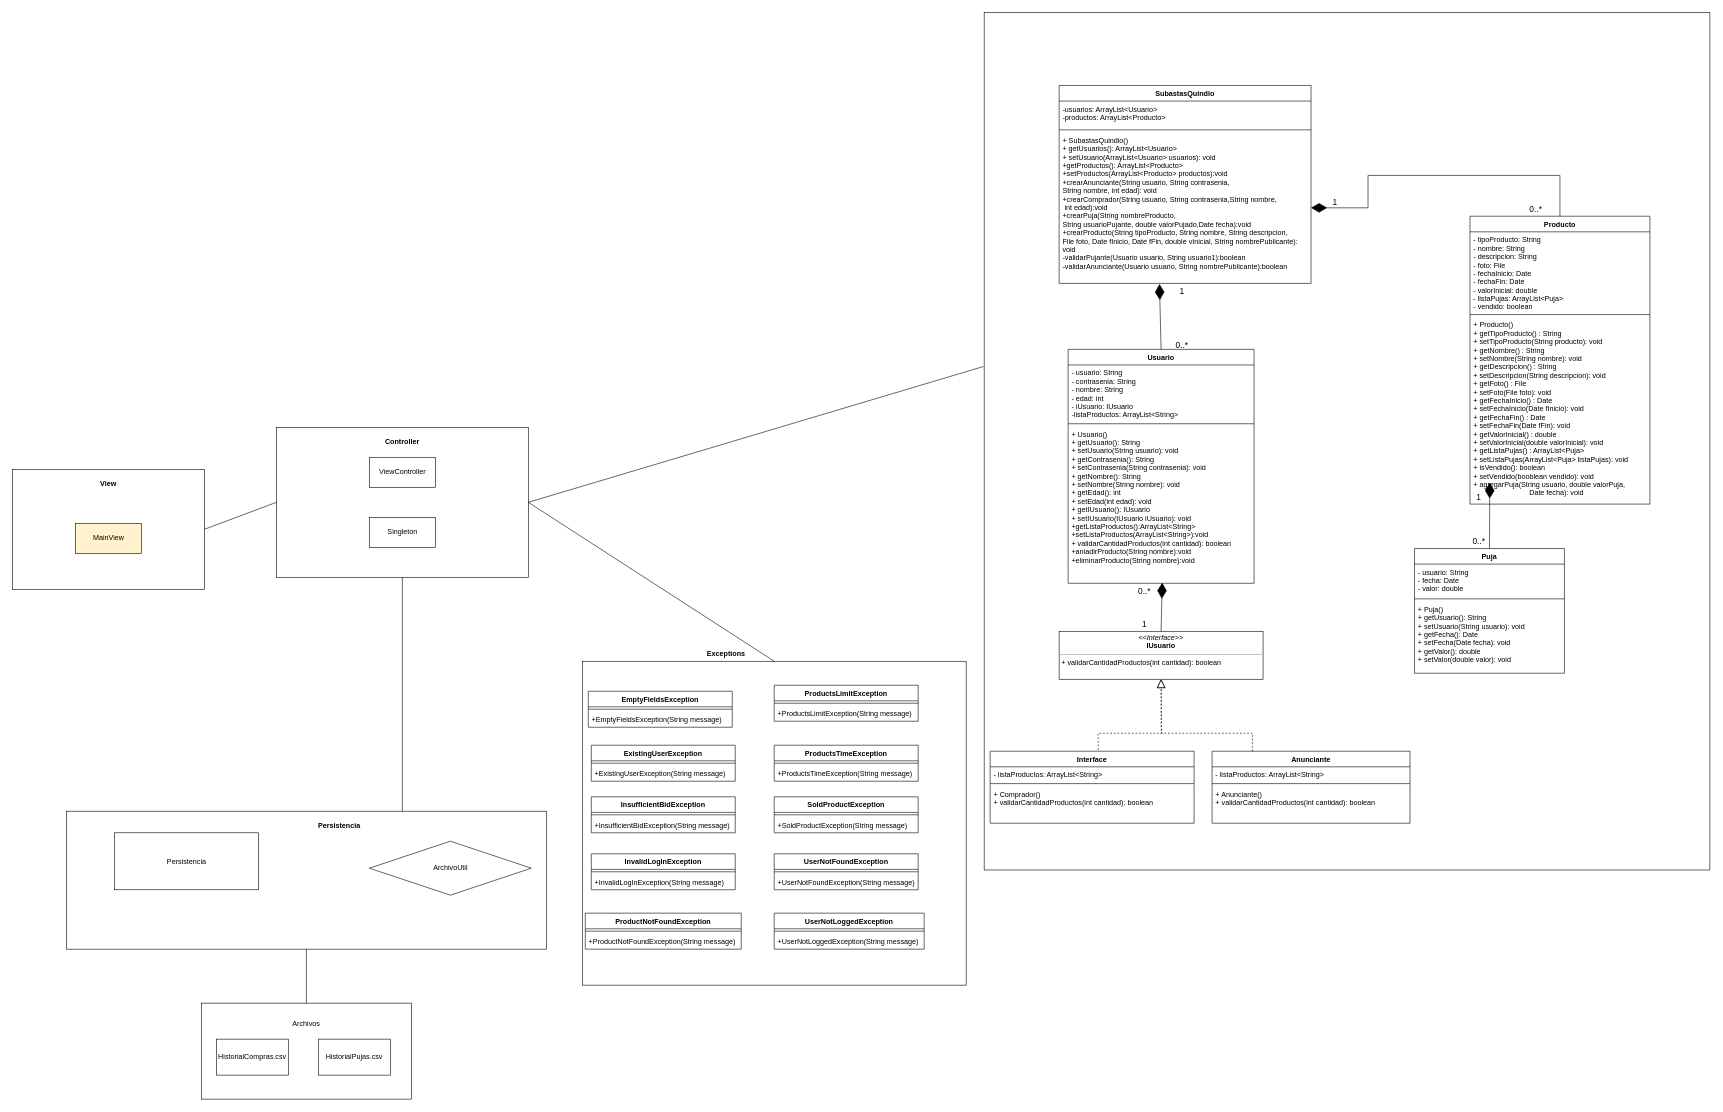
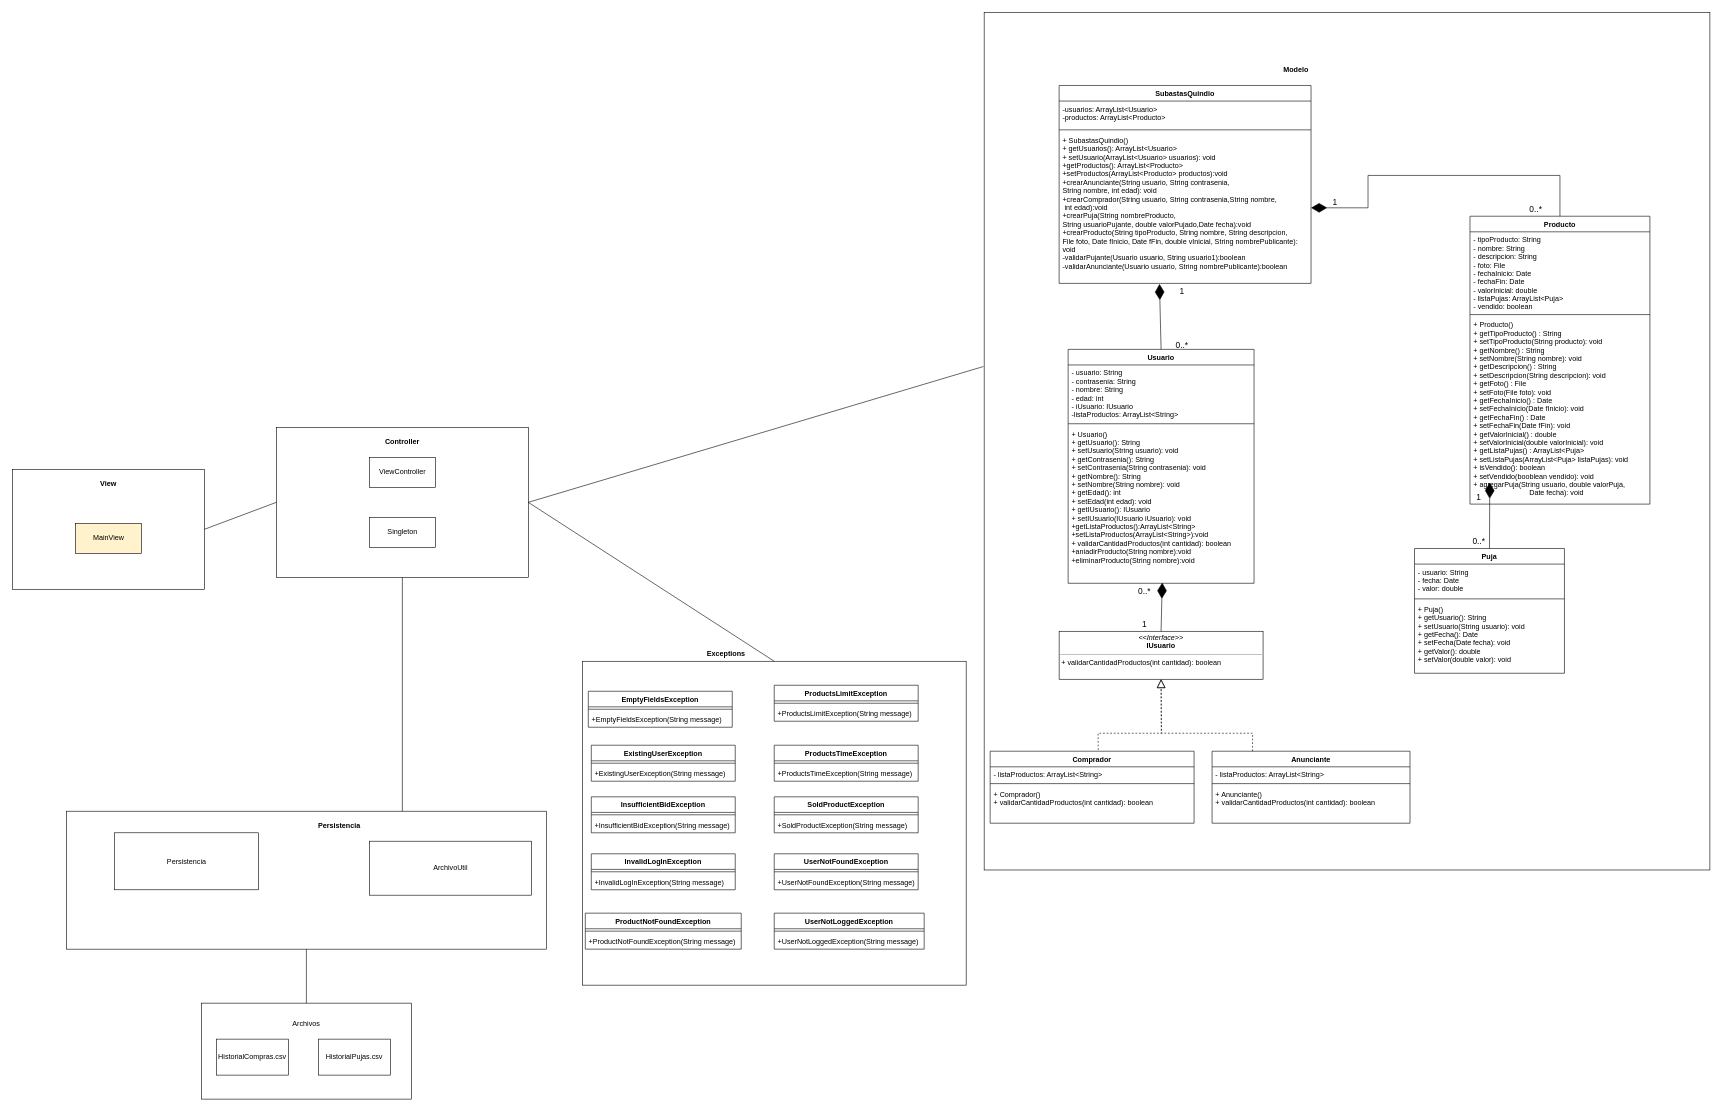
none -> (1296, 69)
(1092, 760) -> (1092, 760)
(450, 869) -> (450, 869)
